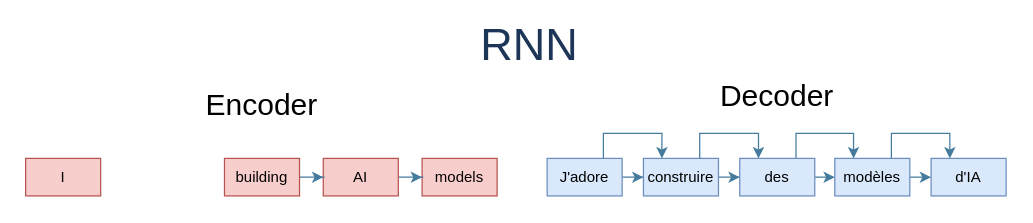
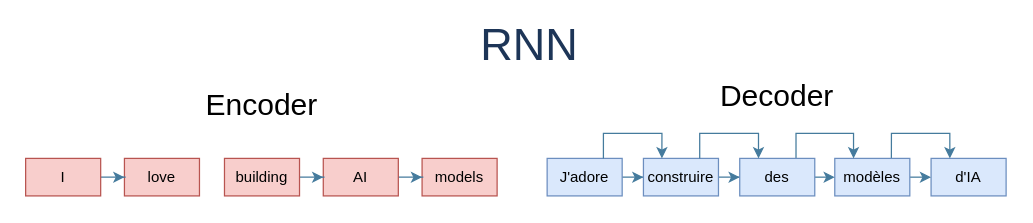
none -> (117, 177)
none -> (162, 177)
